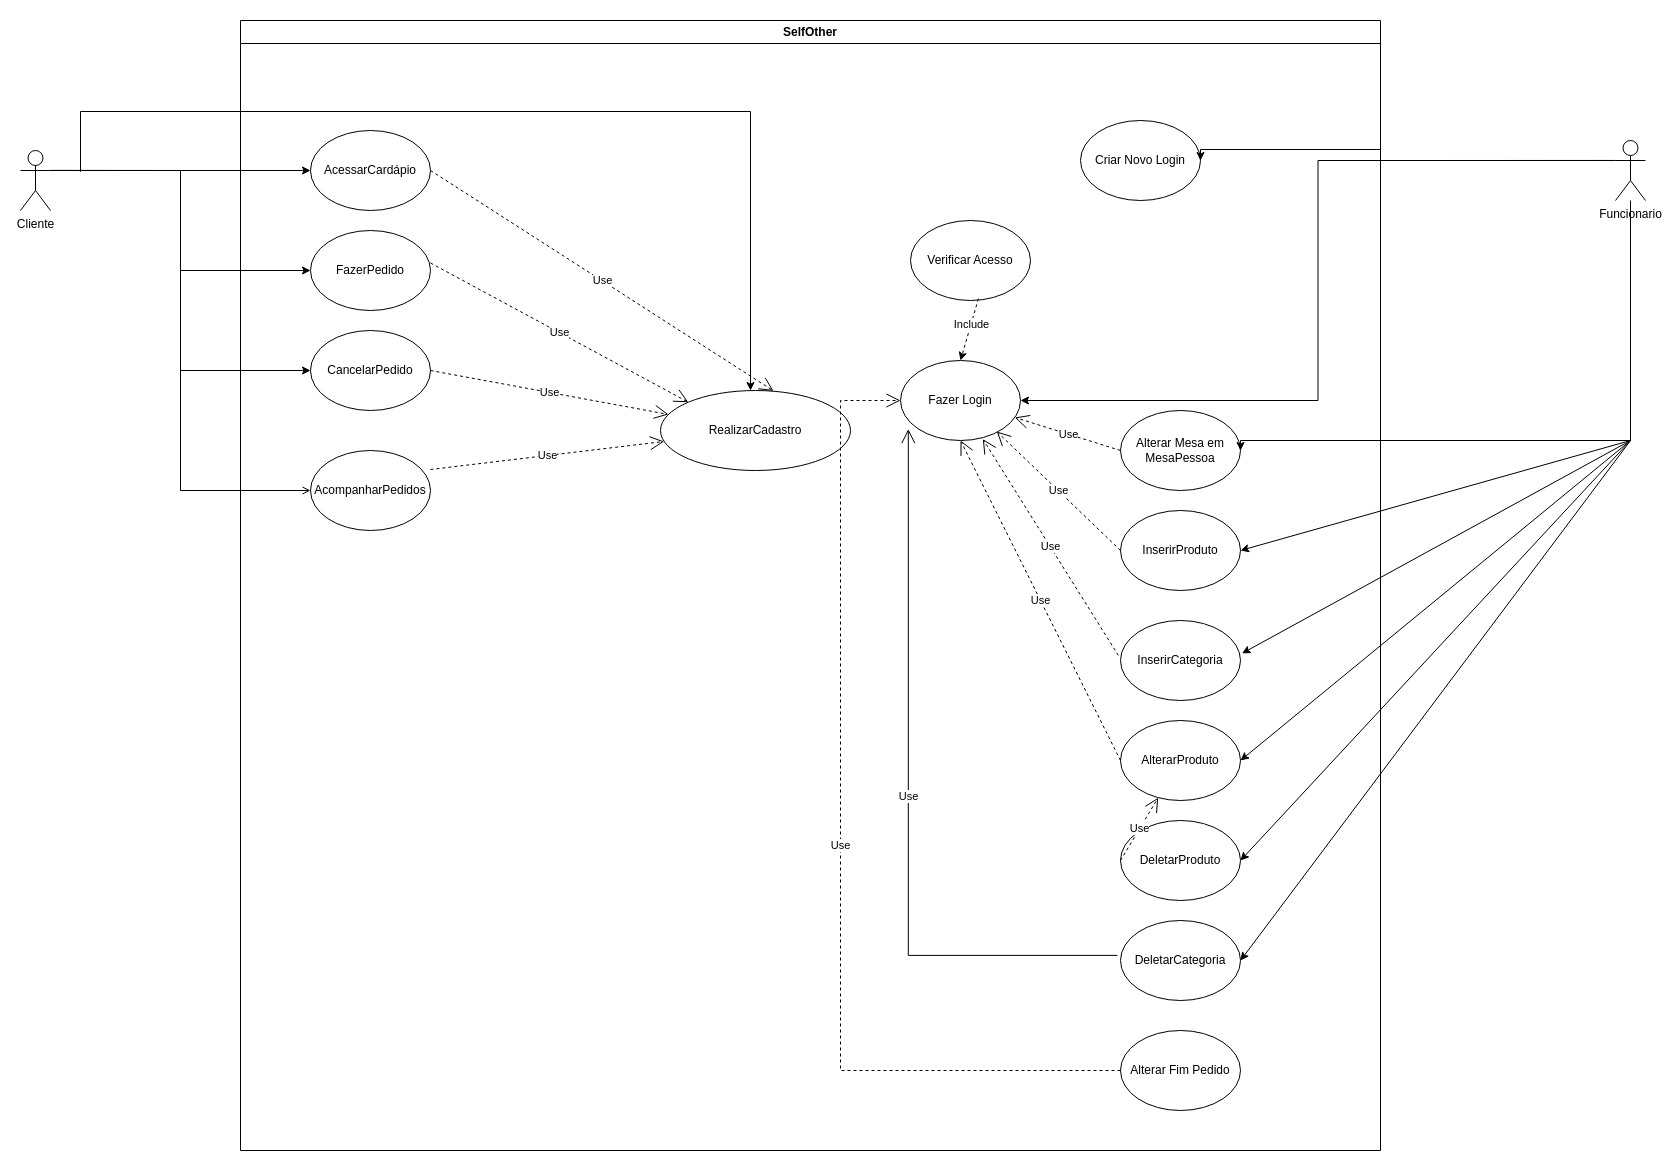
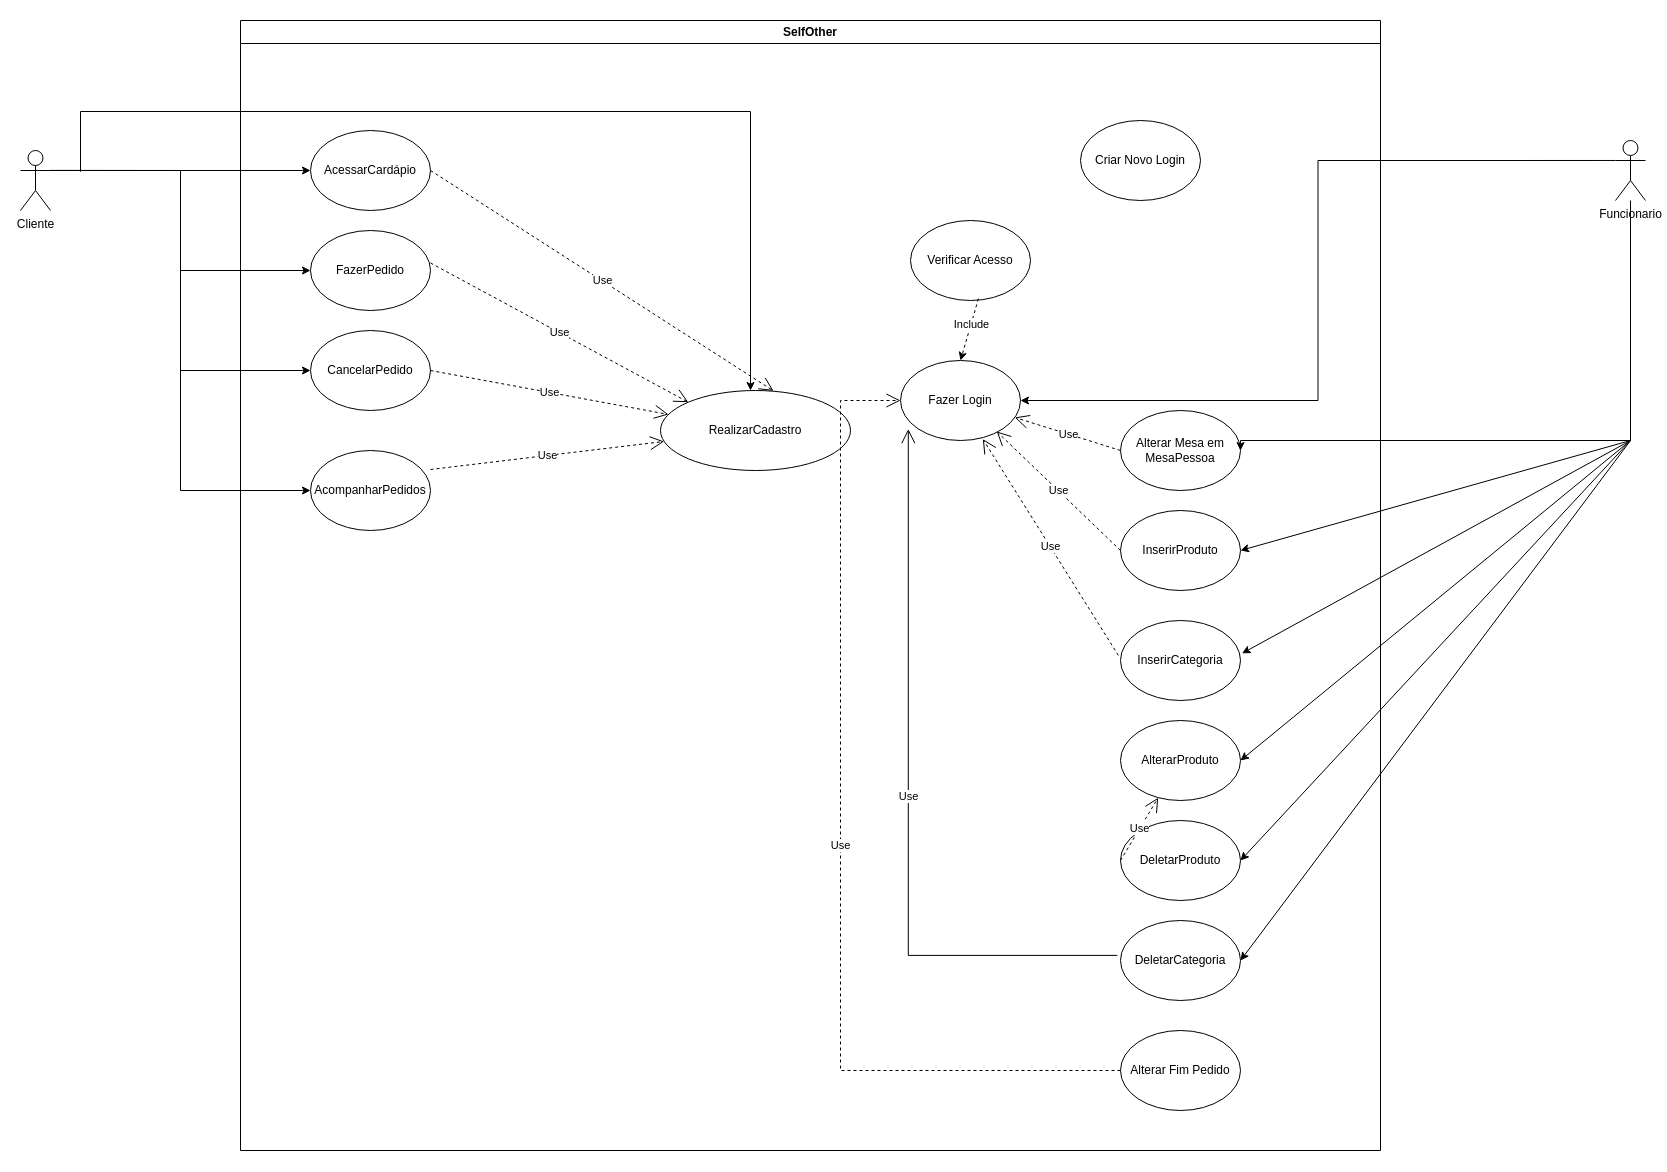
(1288, 150) -> none
(304, 491) -> (302, 491)
(1041, 602) -> none
